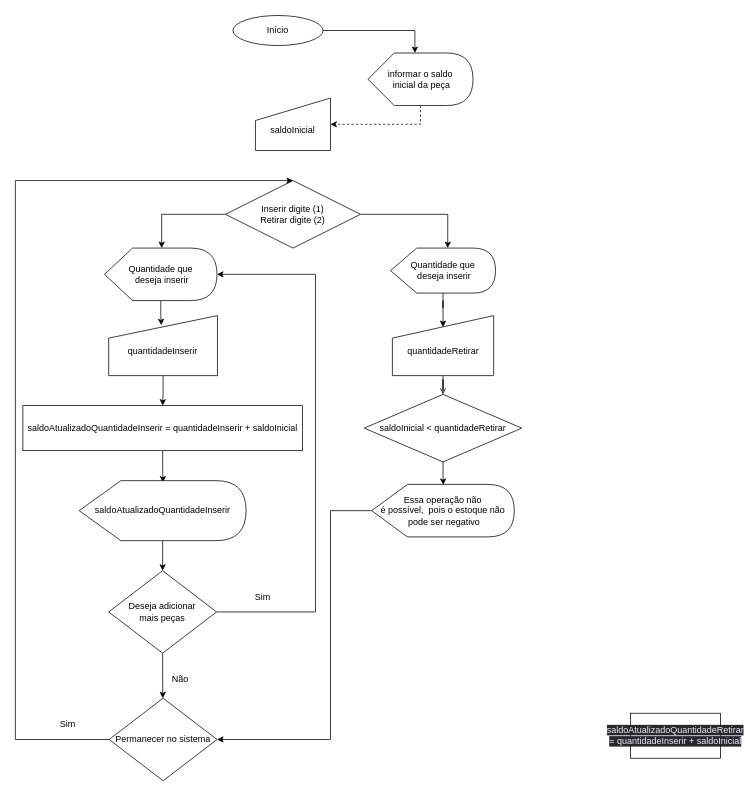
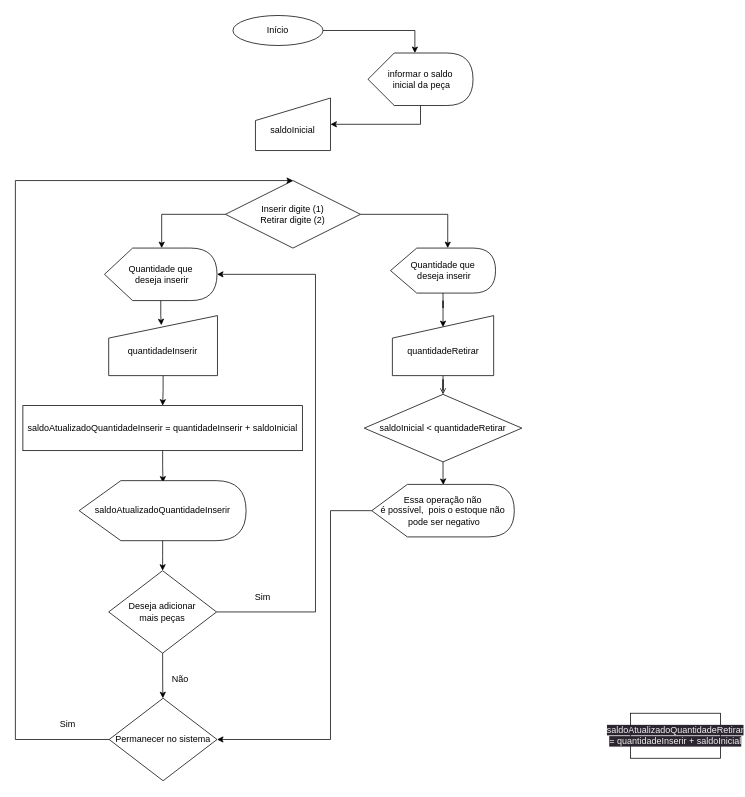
(386, 124) -> (386, 124)
